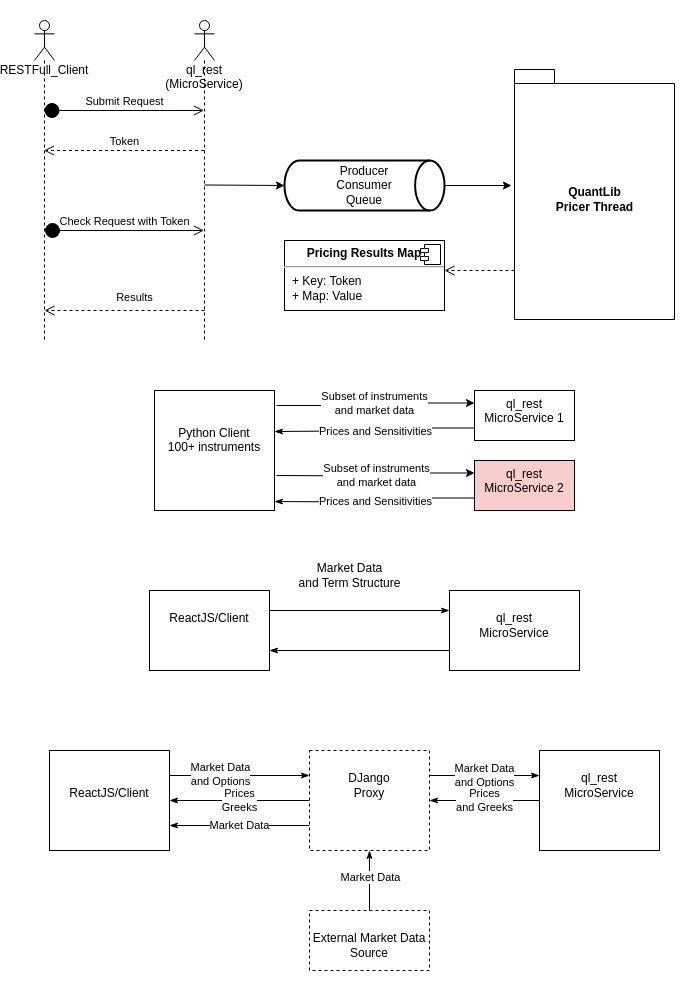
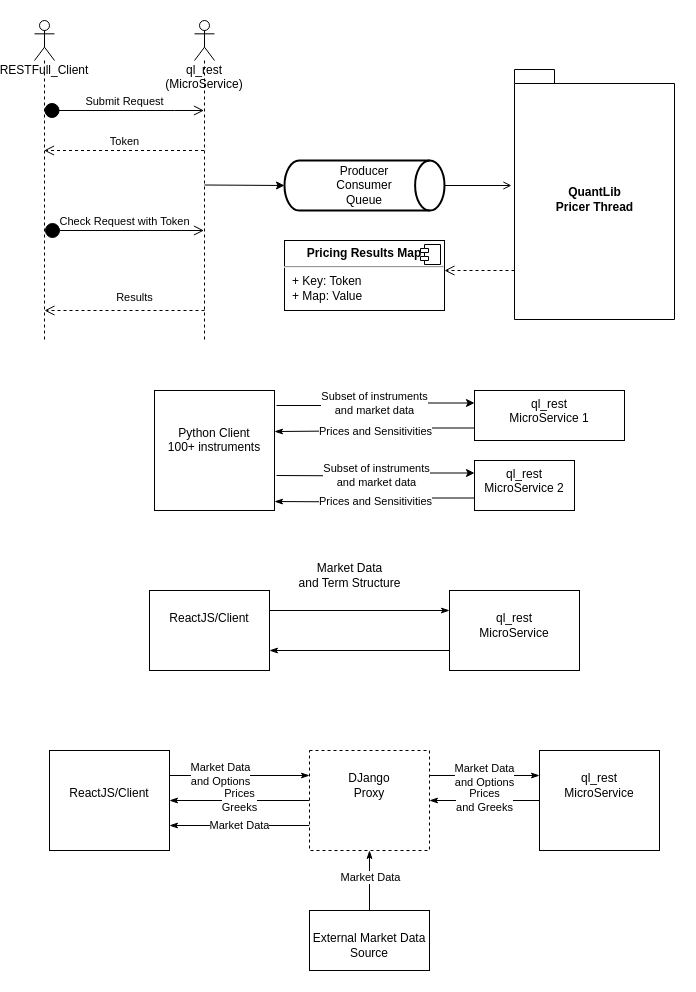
(503, 186) -> (504, 186)
(525, 416) -> (550, 416)
(525, 486) -> (525, 486)
(370, 941) -> (370, 941)
